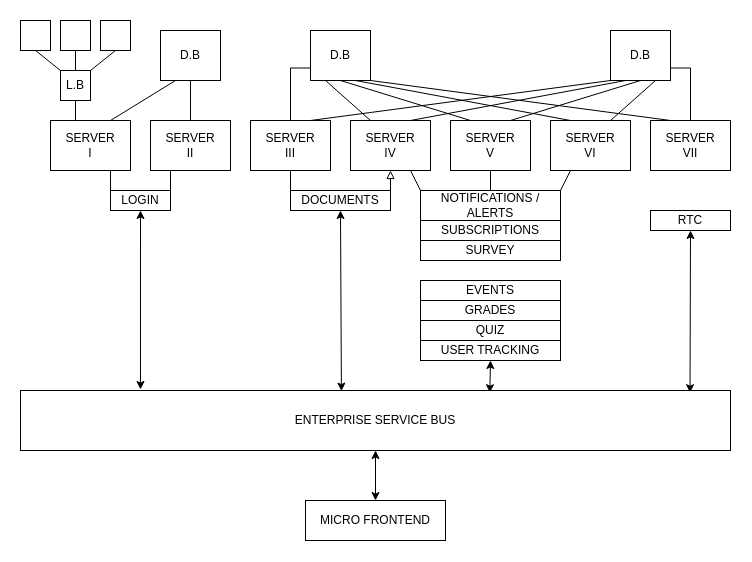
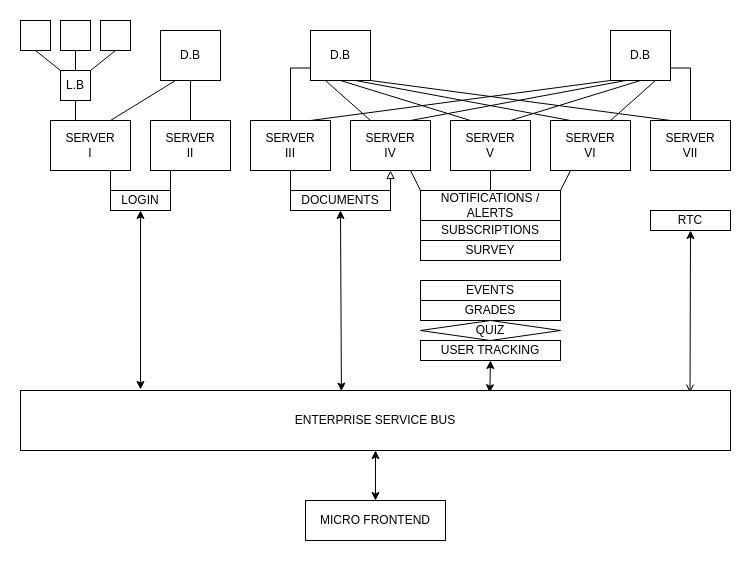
(491, 331) -> (491, 331)
(690, 384) -> (690, 386)
